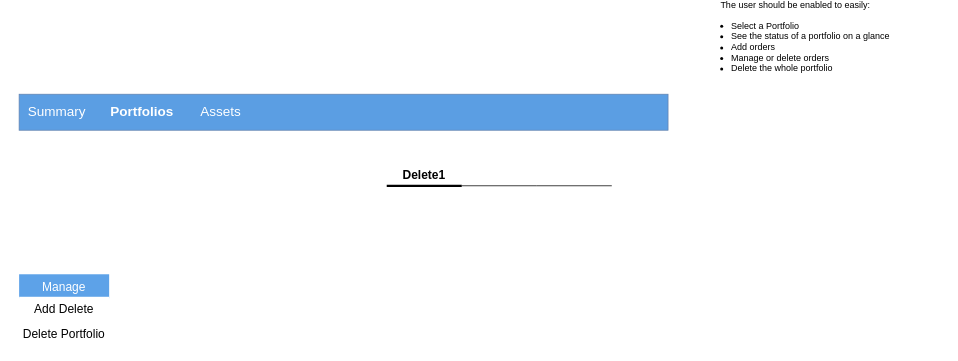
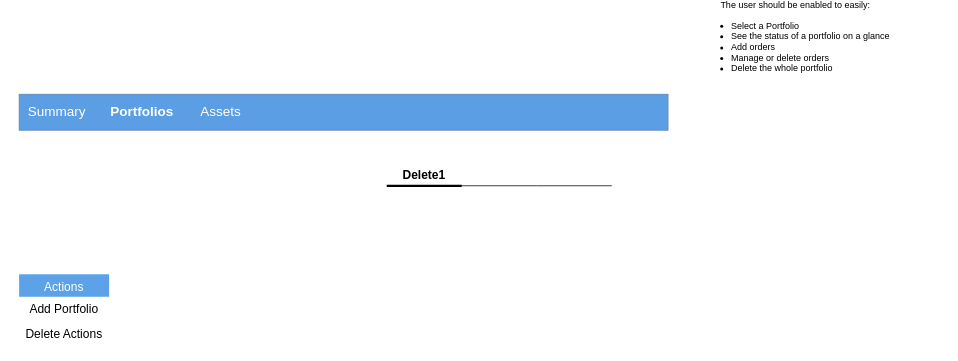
(64, 287) -> (64, 287)
(64, 309) -> (64, 309)
(64, 333) -> (64, 333)
